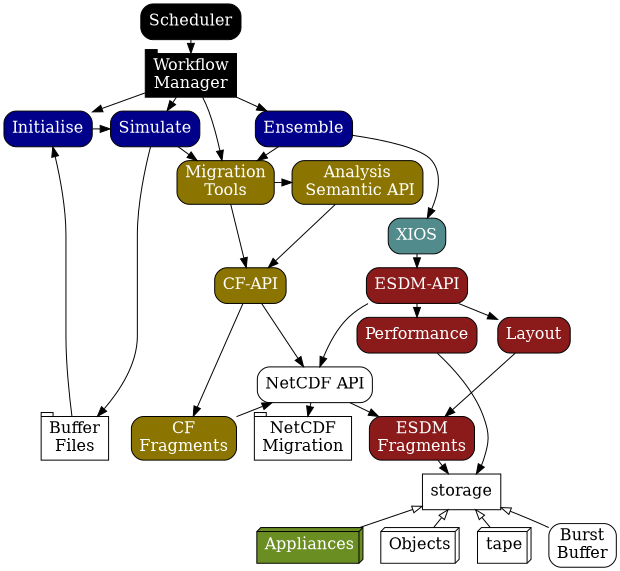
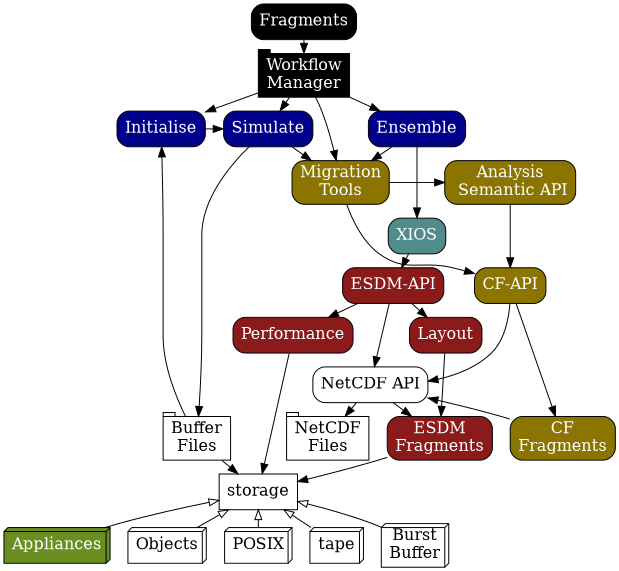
(191, 22) -> (304, 22)
(303, 438) -> (328, 438)
none -> (226, 464)
none -> (258, 545)
(583, 545) -> (415, 545)
